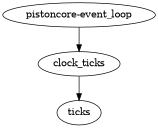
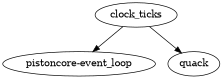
(79, 36) -> (111, 37)
(79, 113) -> (194, 64)
